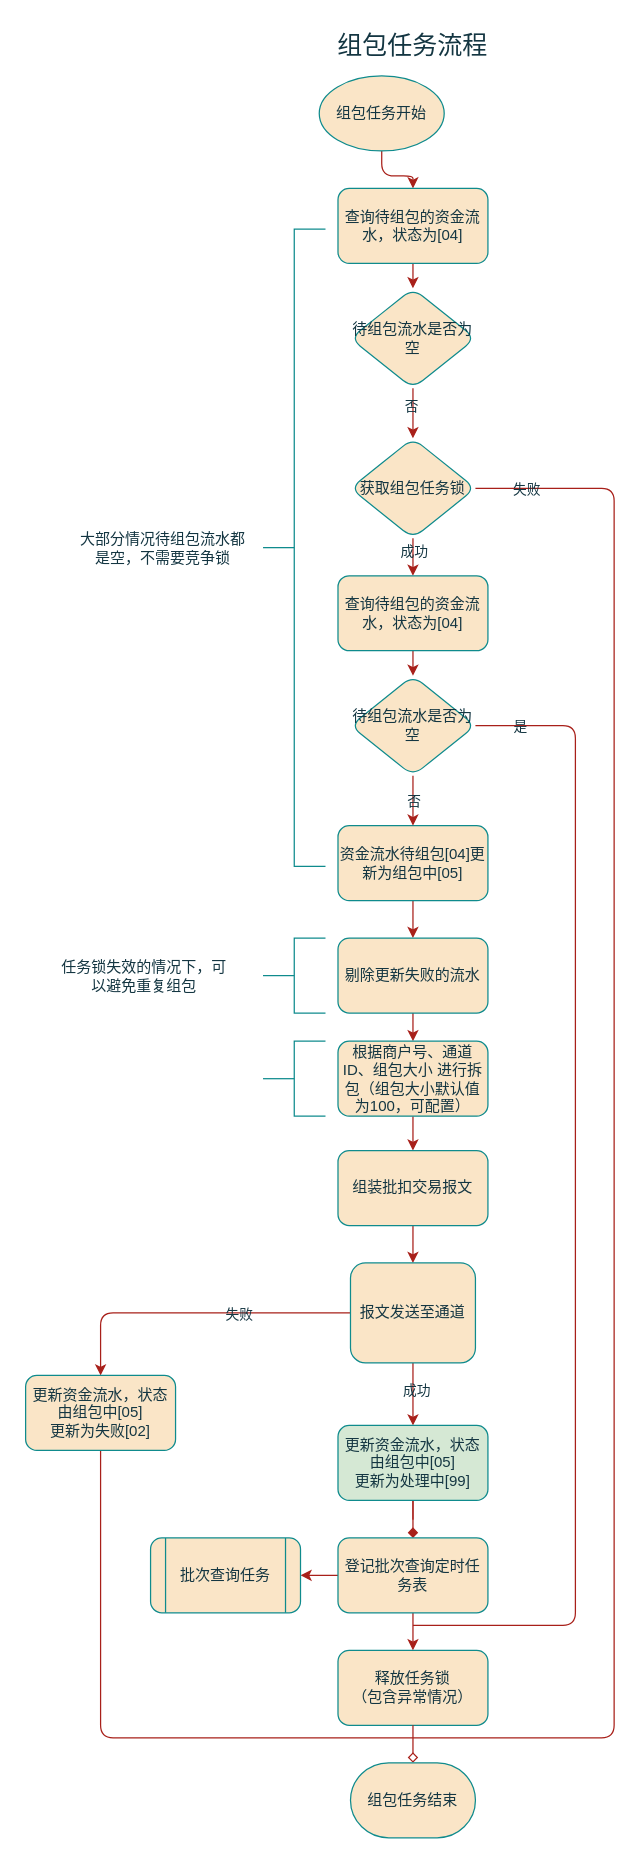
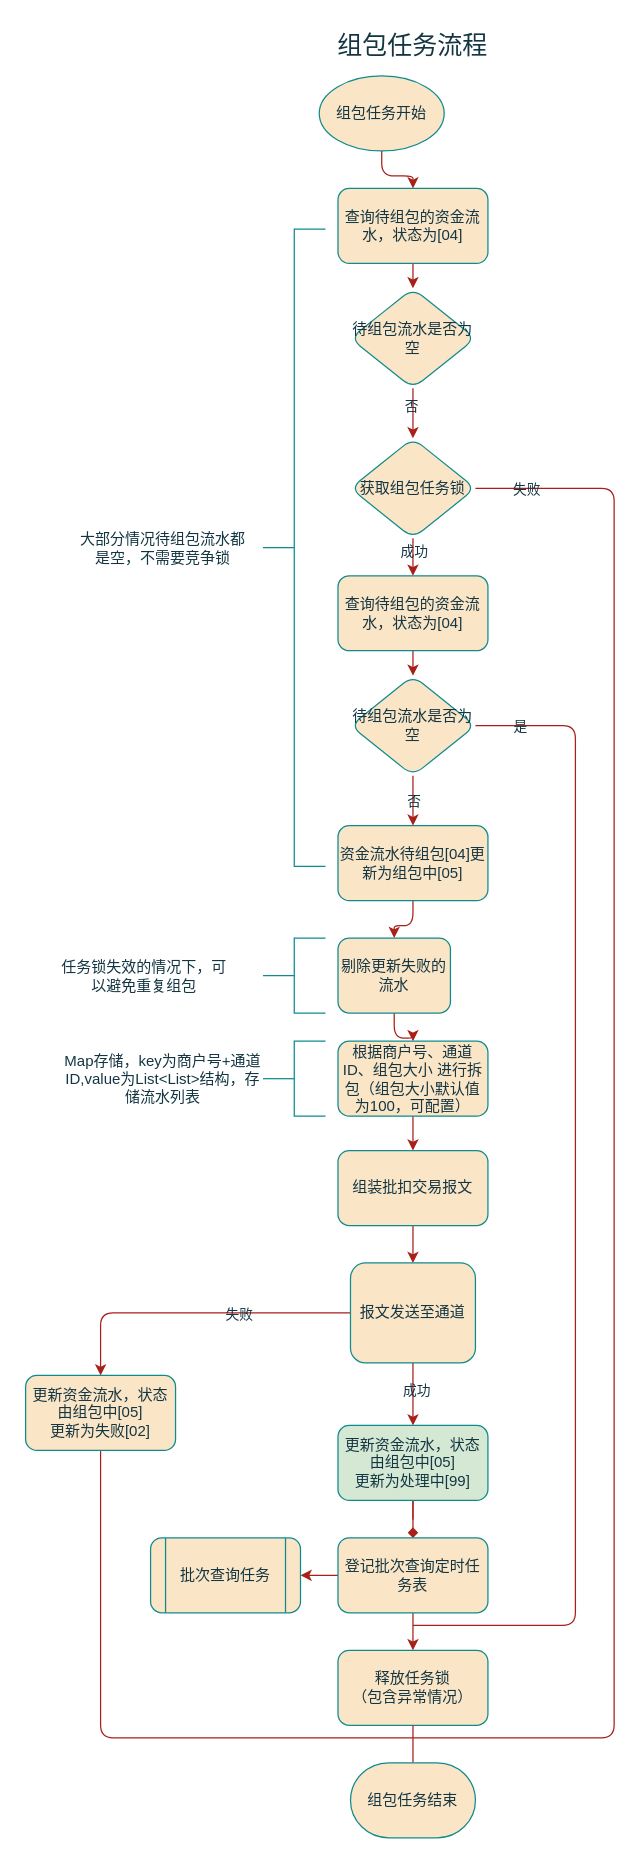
(413, 976) -> (394, 976)
none -> (163, 1079)
(413, 1752) -> (413, 1757)
